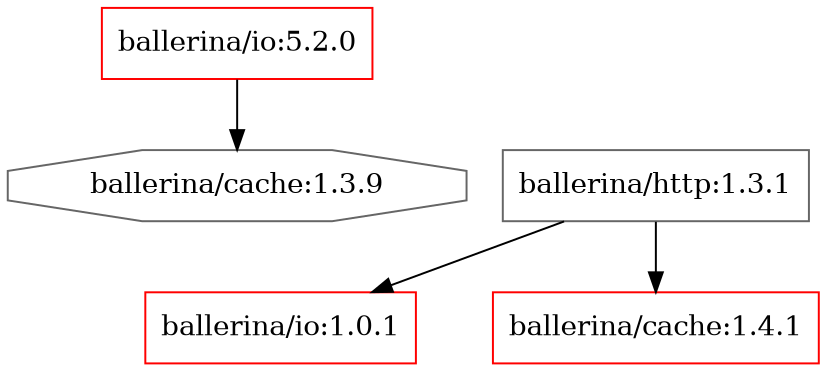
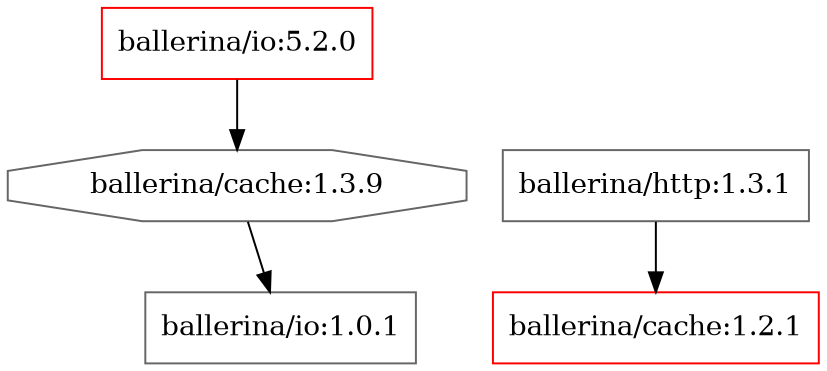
(478, 253) -> (256, 247)
(281, 328) -> (281, 328)
(656, 328) -> (656, 328)
